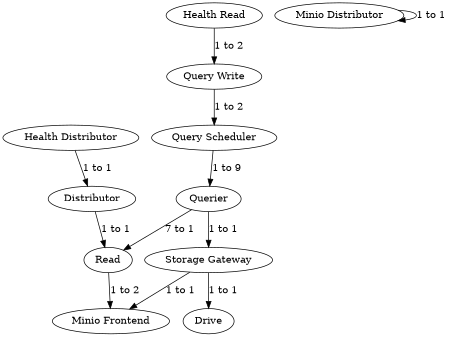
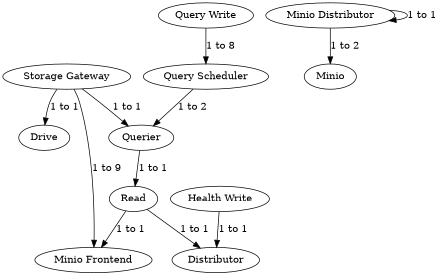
(214, 15) -> none
none -> (330, 77)
(229, 107) -> (221, 46)
(71, 138) -> (220, 199)
(227, 168) -> (193, 107)
(99, 226) -> (171, 227)
(209, 226) -> (103, 105)
(180, 229) -> (153, 168)
(125, 291) -> (131, 229)
(181, 291) -> (107, 168)
